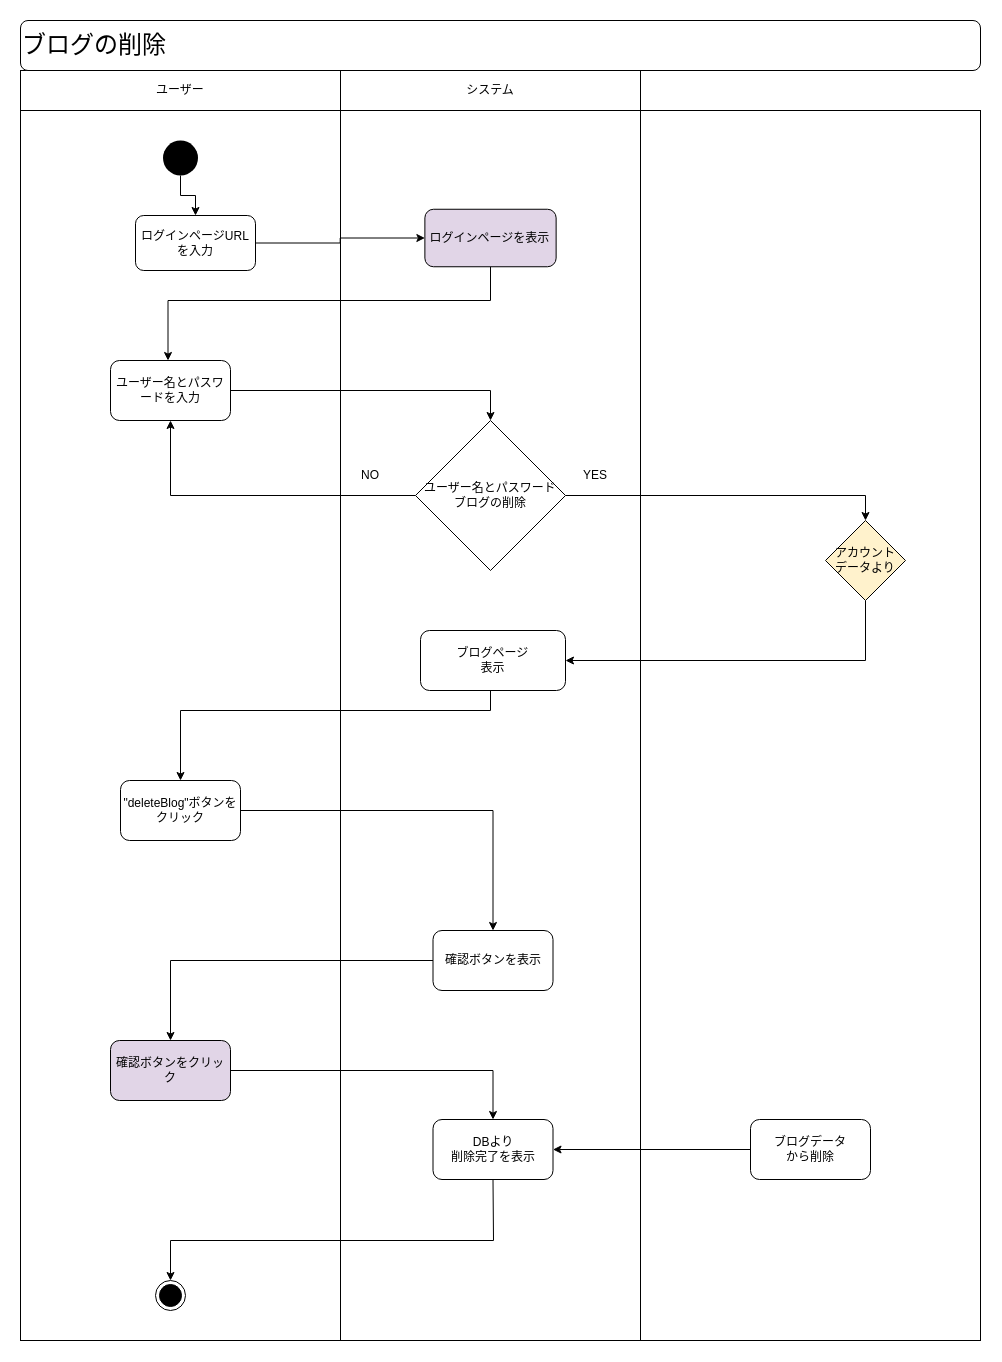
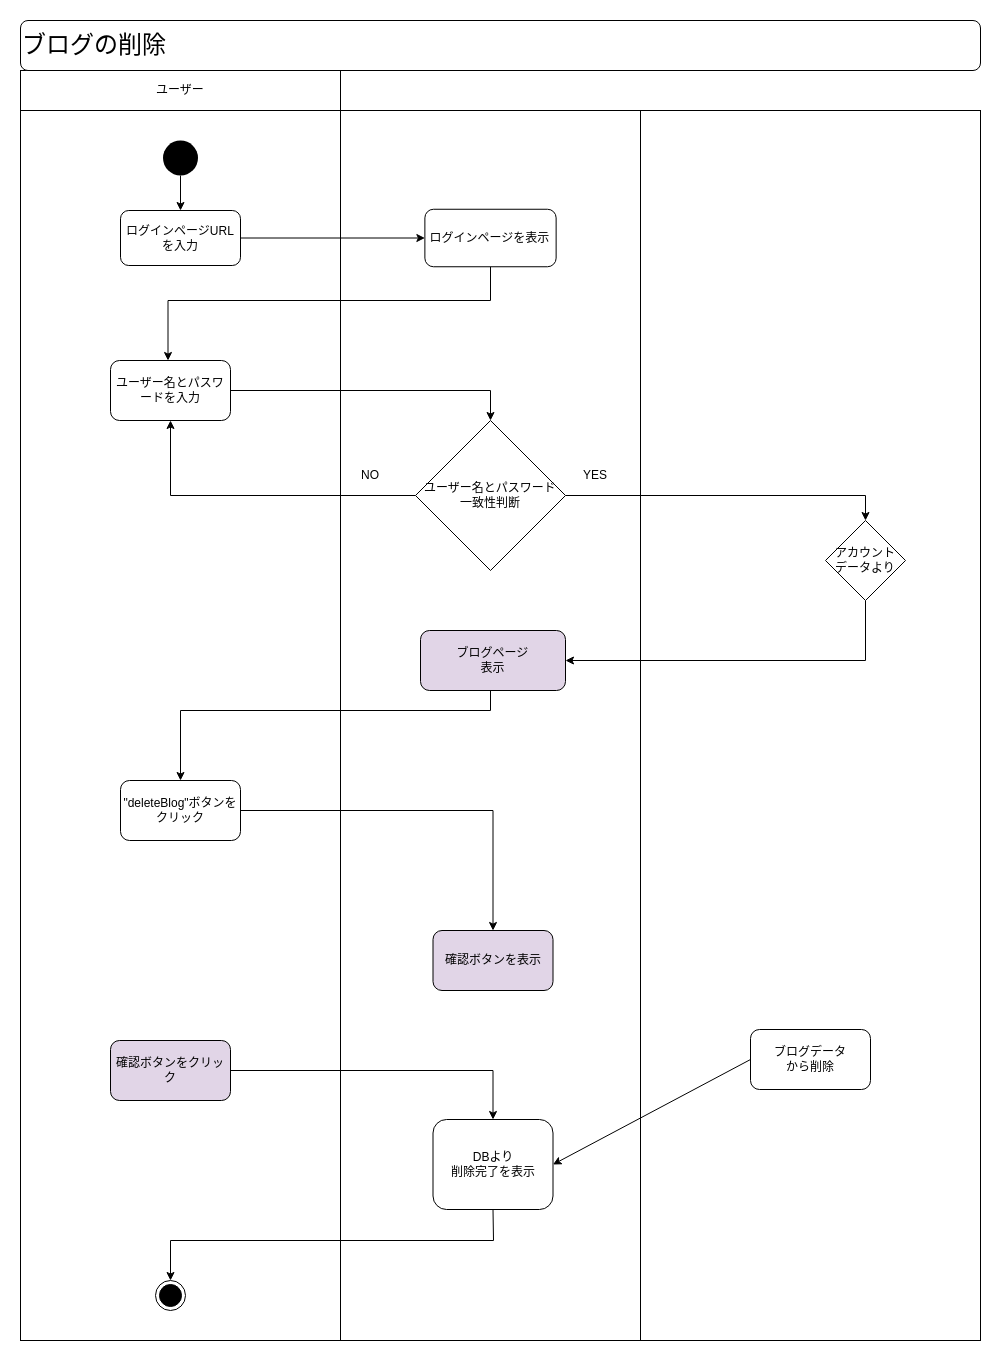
(491, 91) -> none
(491, 238) -> (491, 238)
(196, 243) -> (181, 238)
(491, 496) -> (491, 496)
(866, 561) -> (866, 561)
(493, 661) -> (493, 661)
(266, 961) -> none
(493, 961) -> (493, 961)
(493, 1150) -> (493, 1165)
(811, 1150) -> (811, 1060)
